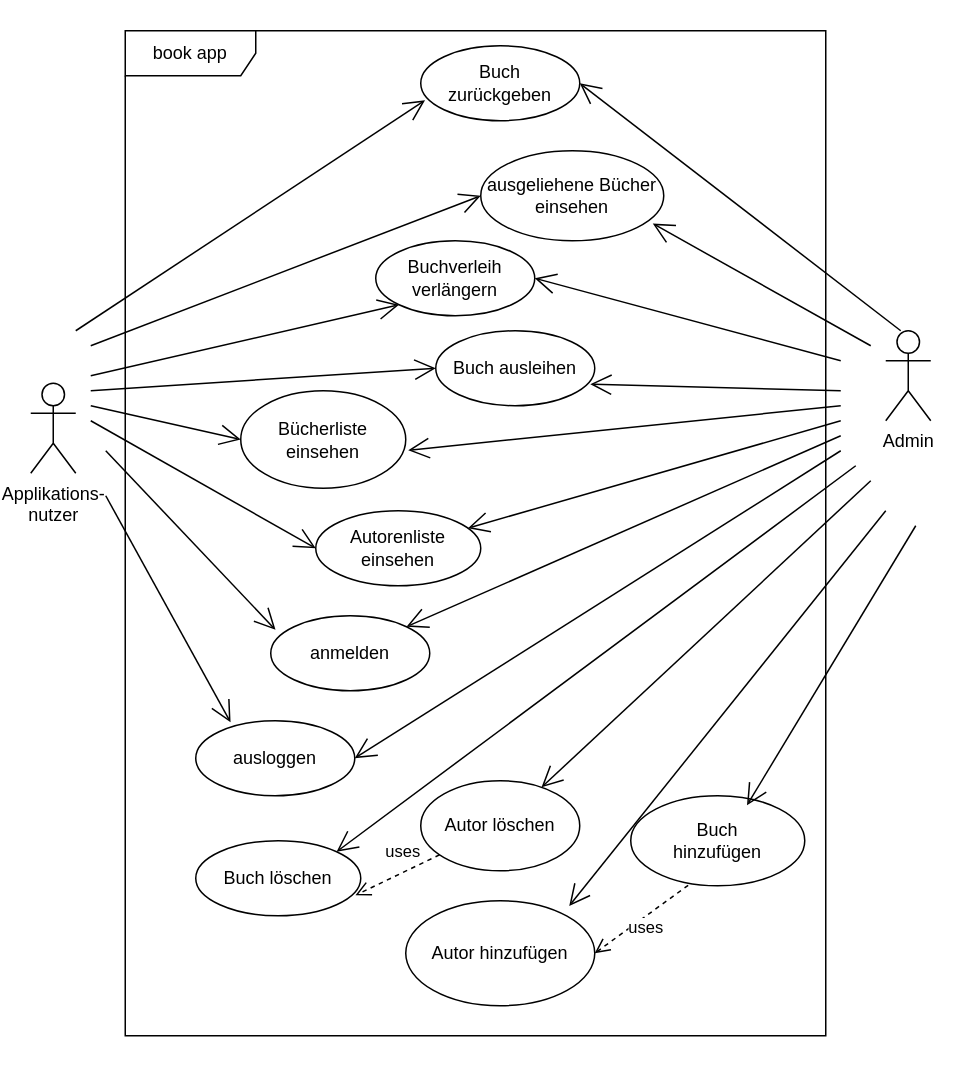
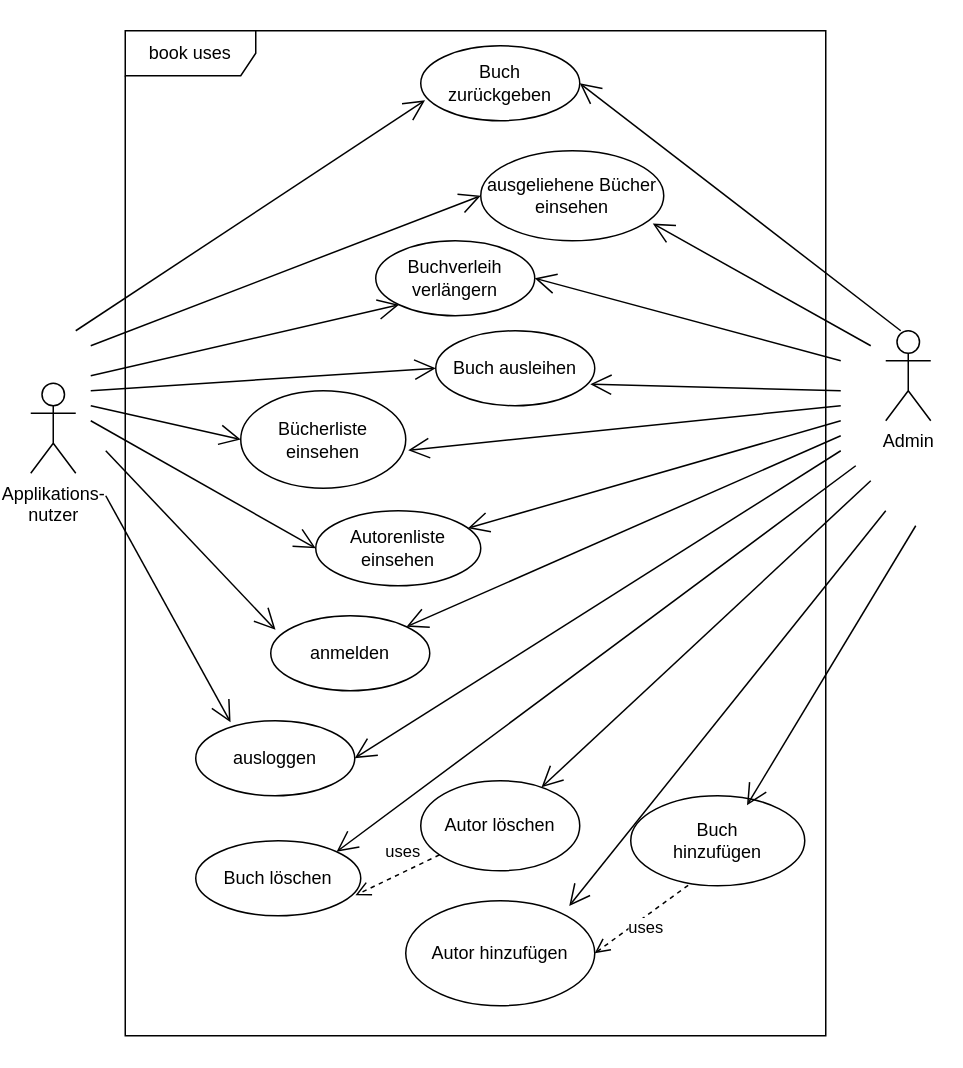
(191, 53) -> (191, 53)
